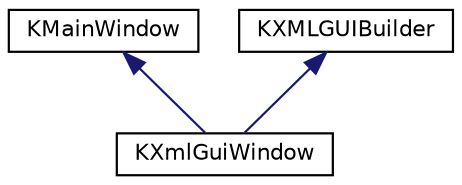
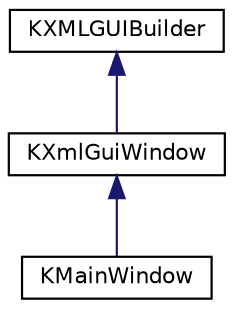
(172, 101) -> (117, 228)
